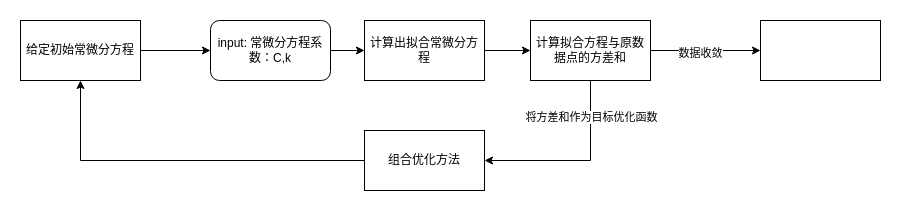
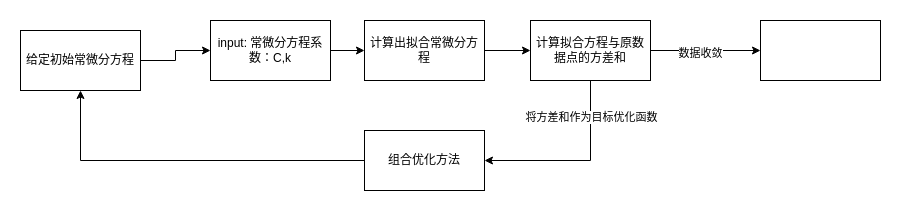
(81, 51) -> (81, 61)
(271, 51) -> (271, 51)
